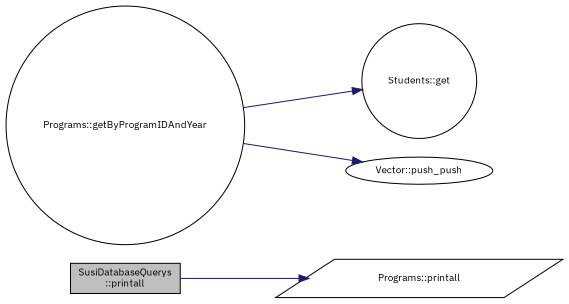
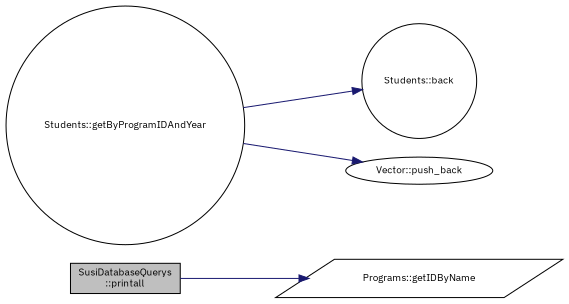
(419, 81) -> (419, 81)
(125, 125) -> (125, 125)
(419, 171) -> (419, 171)
(419, 278) -> (419, 278)
